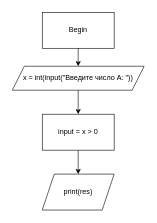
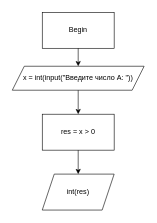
(78, 132) -> (78, 132)
(78, 192) -> (78, 192)
